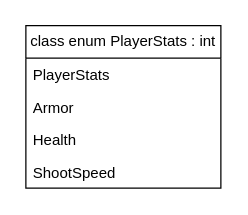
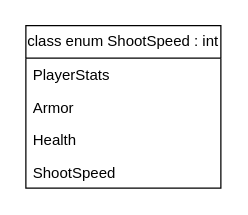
(123, 42) -> (123, 42)
